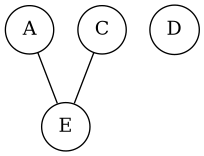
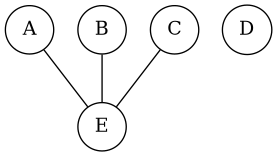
none -> (102, 30)
